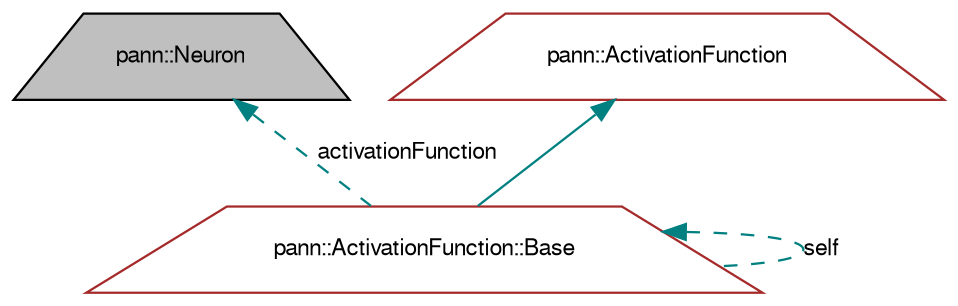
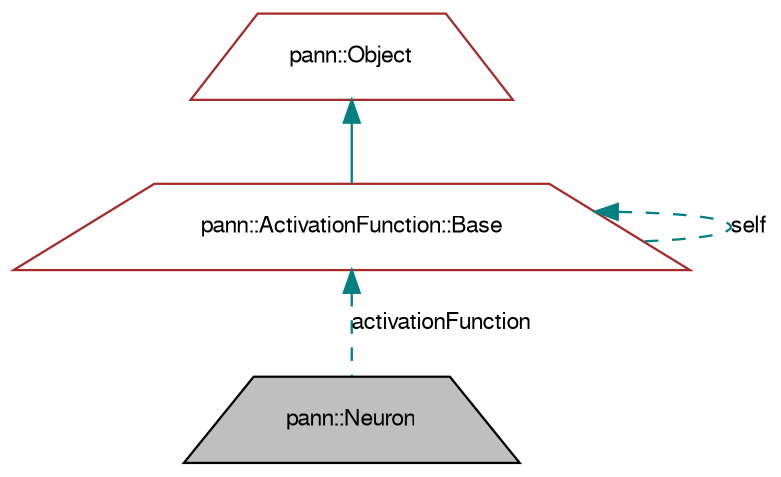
(667, 57) -> (352, 57)
(312, 160) -> (352, 335)
